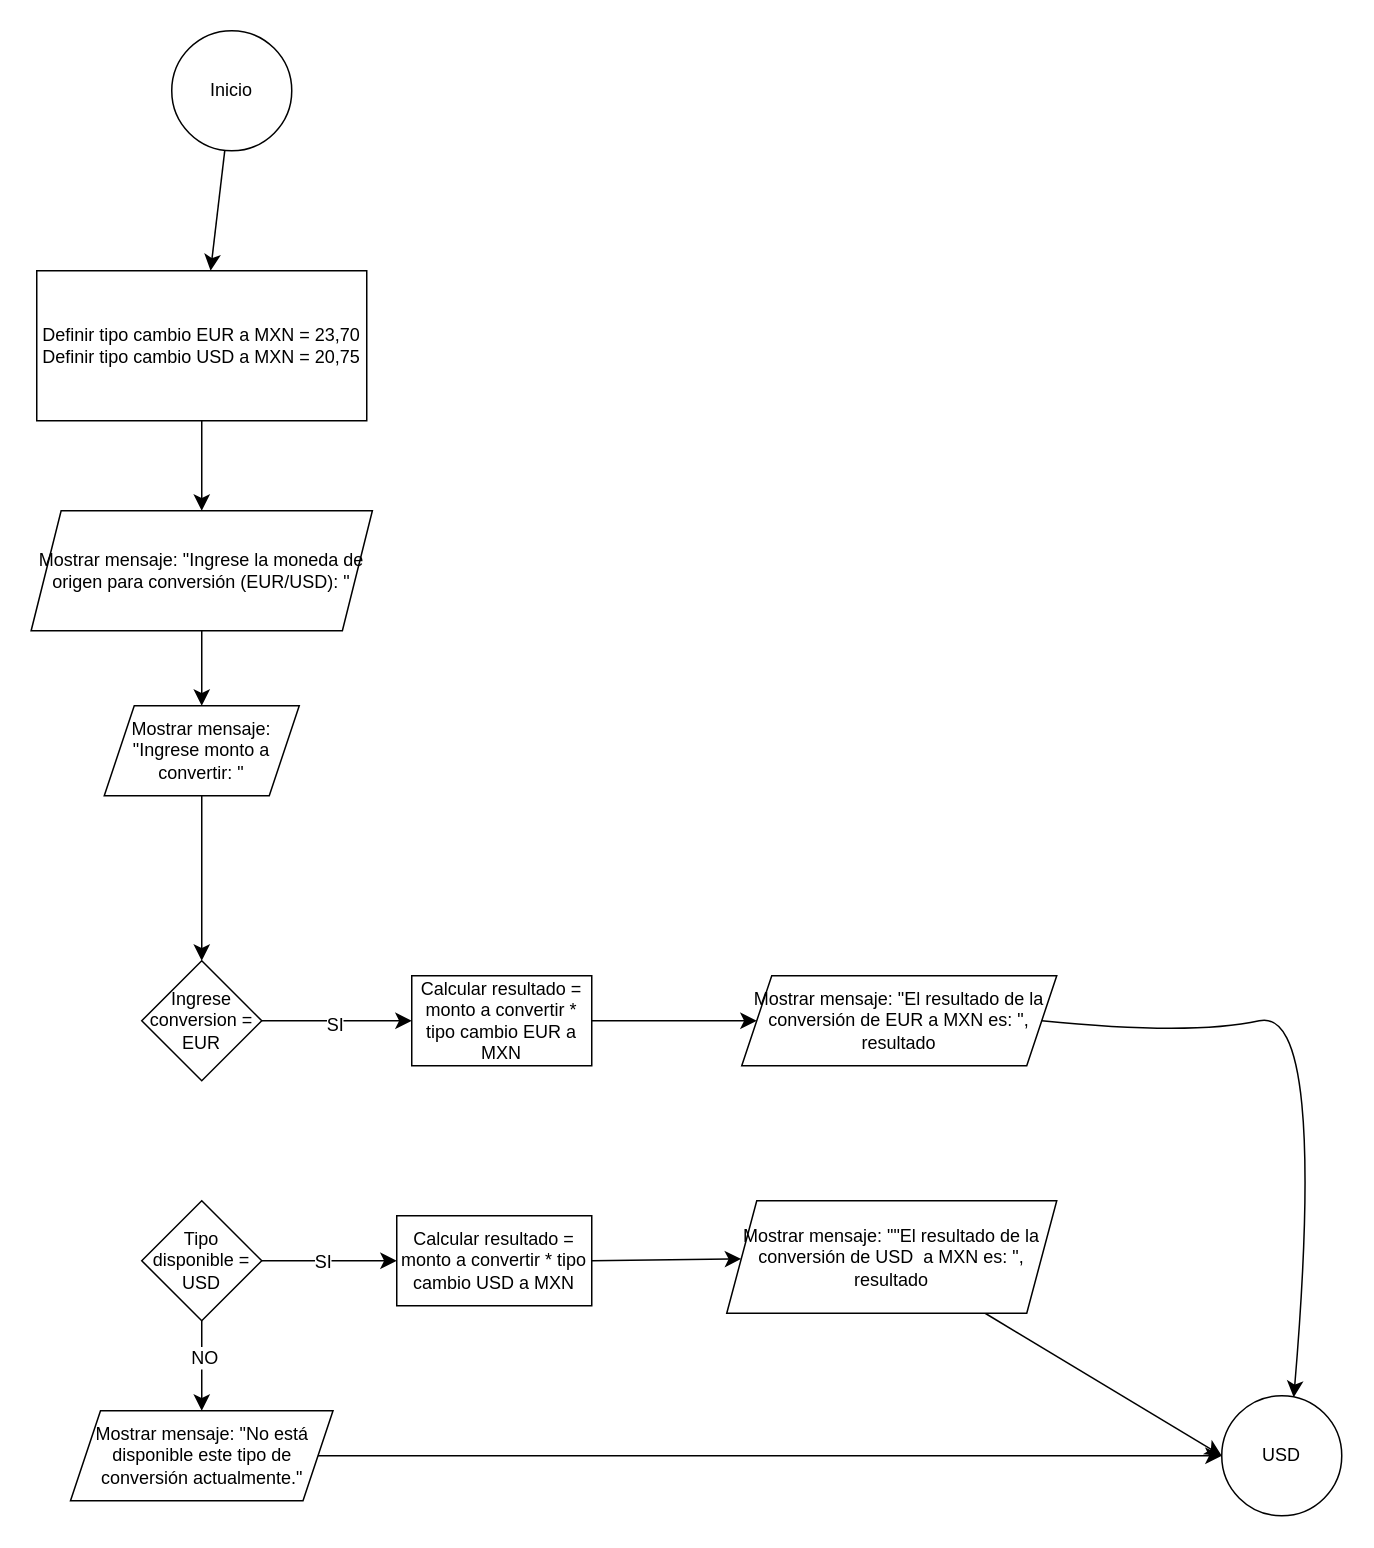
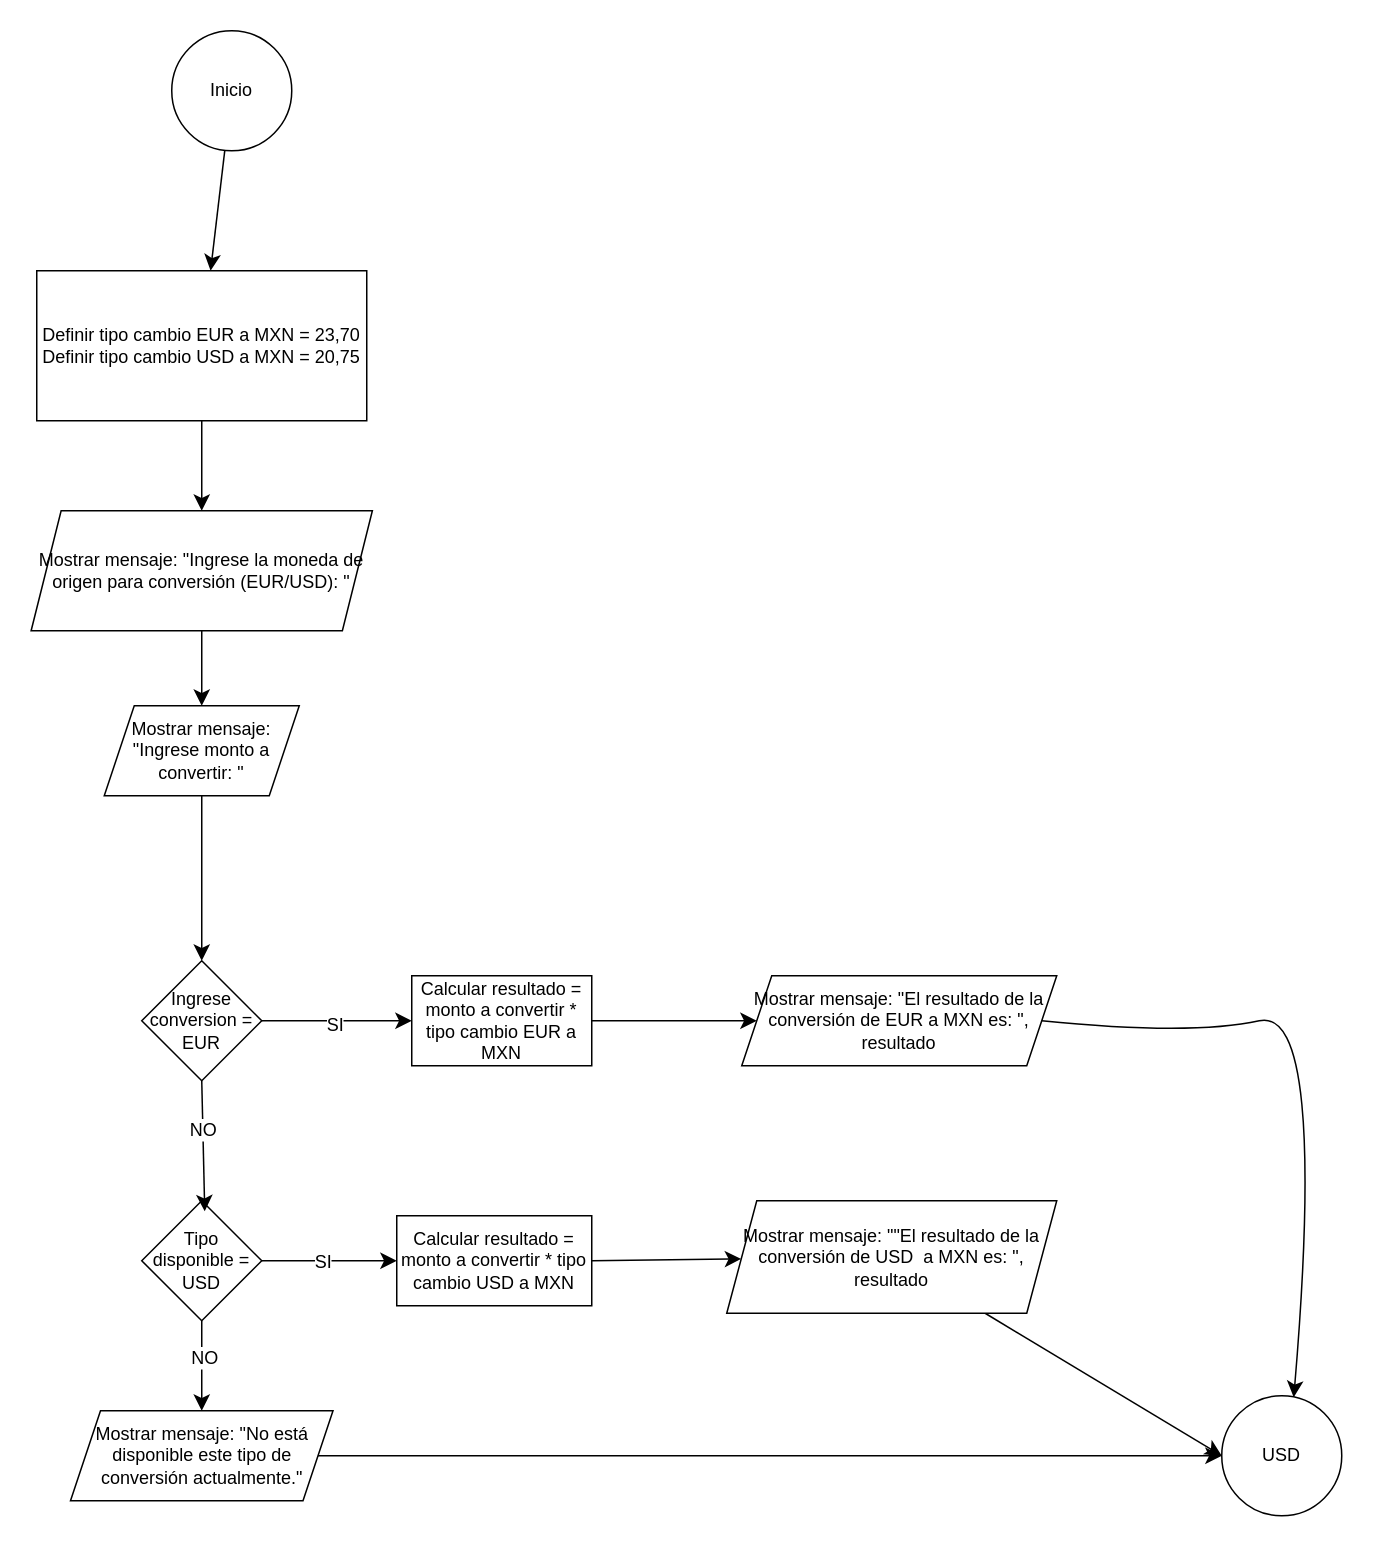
none -> (203, 1141)
